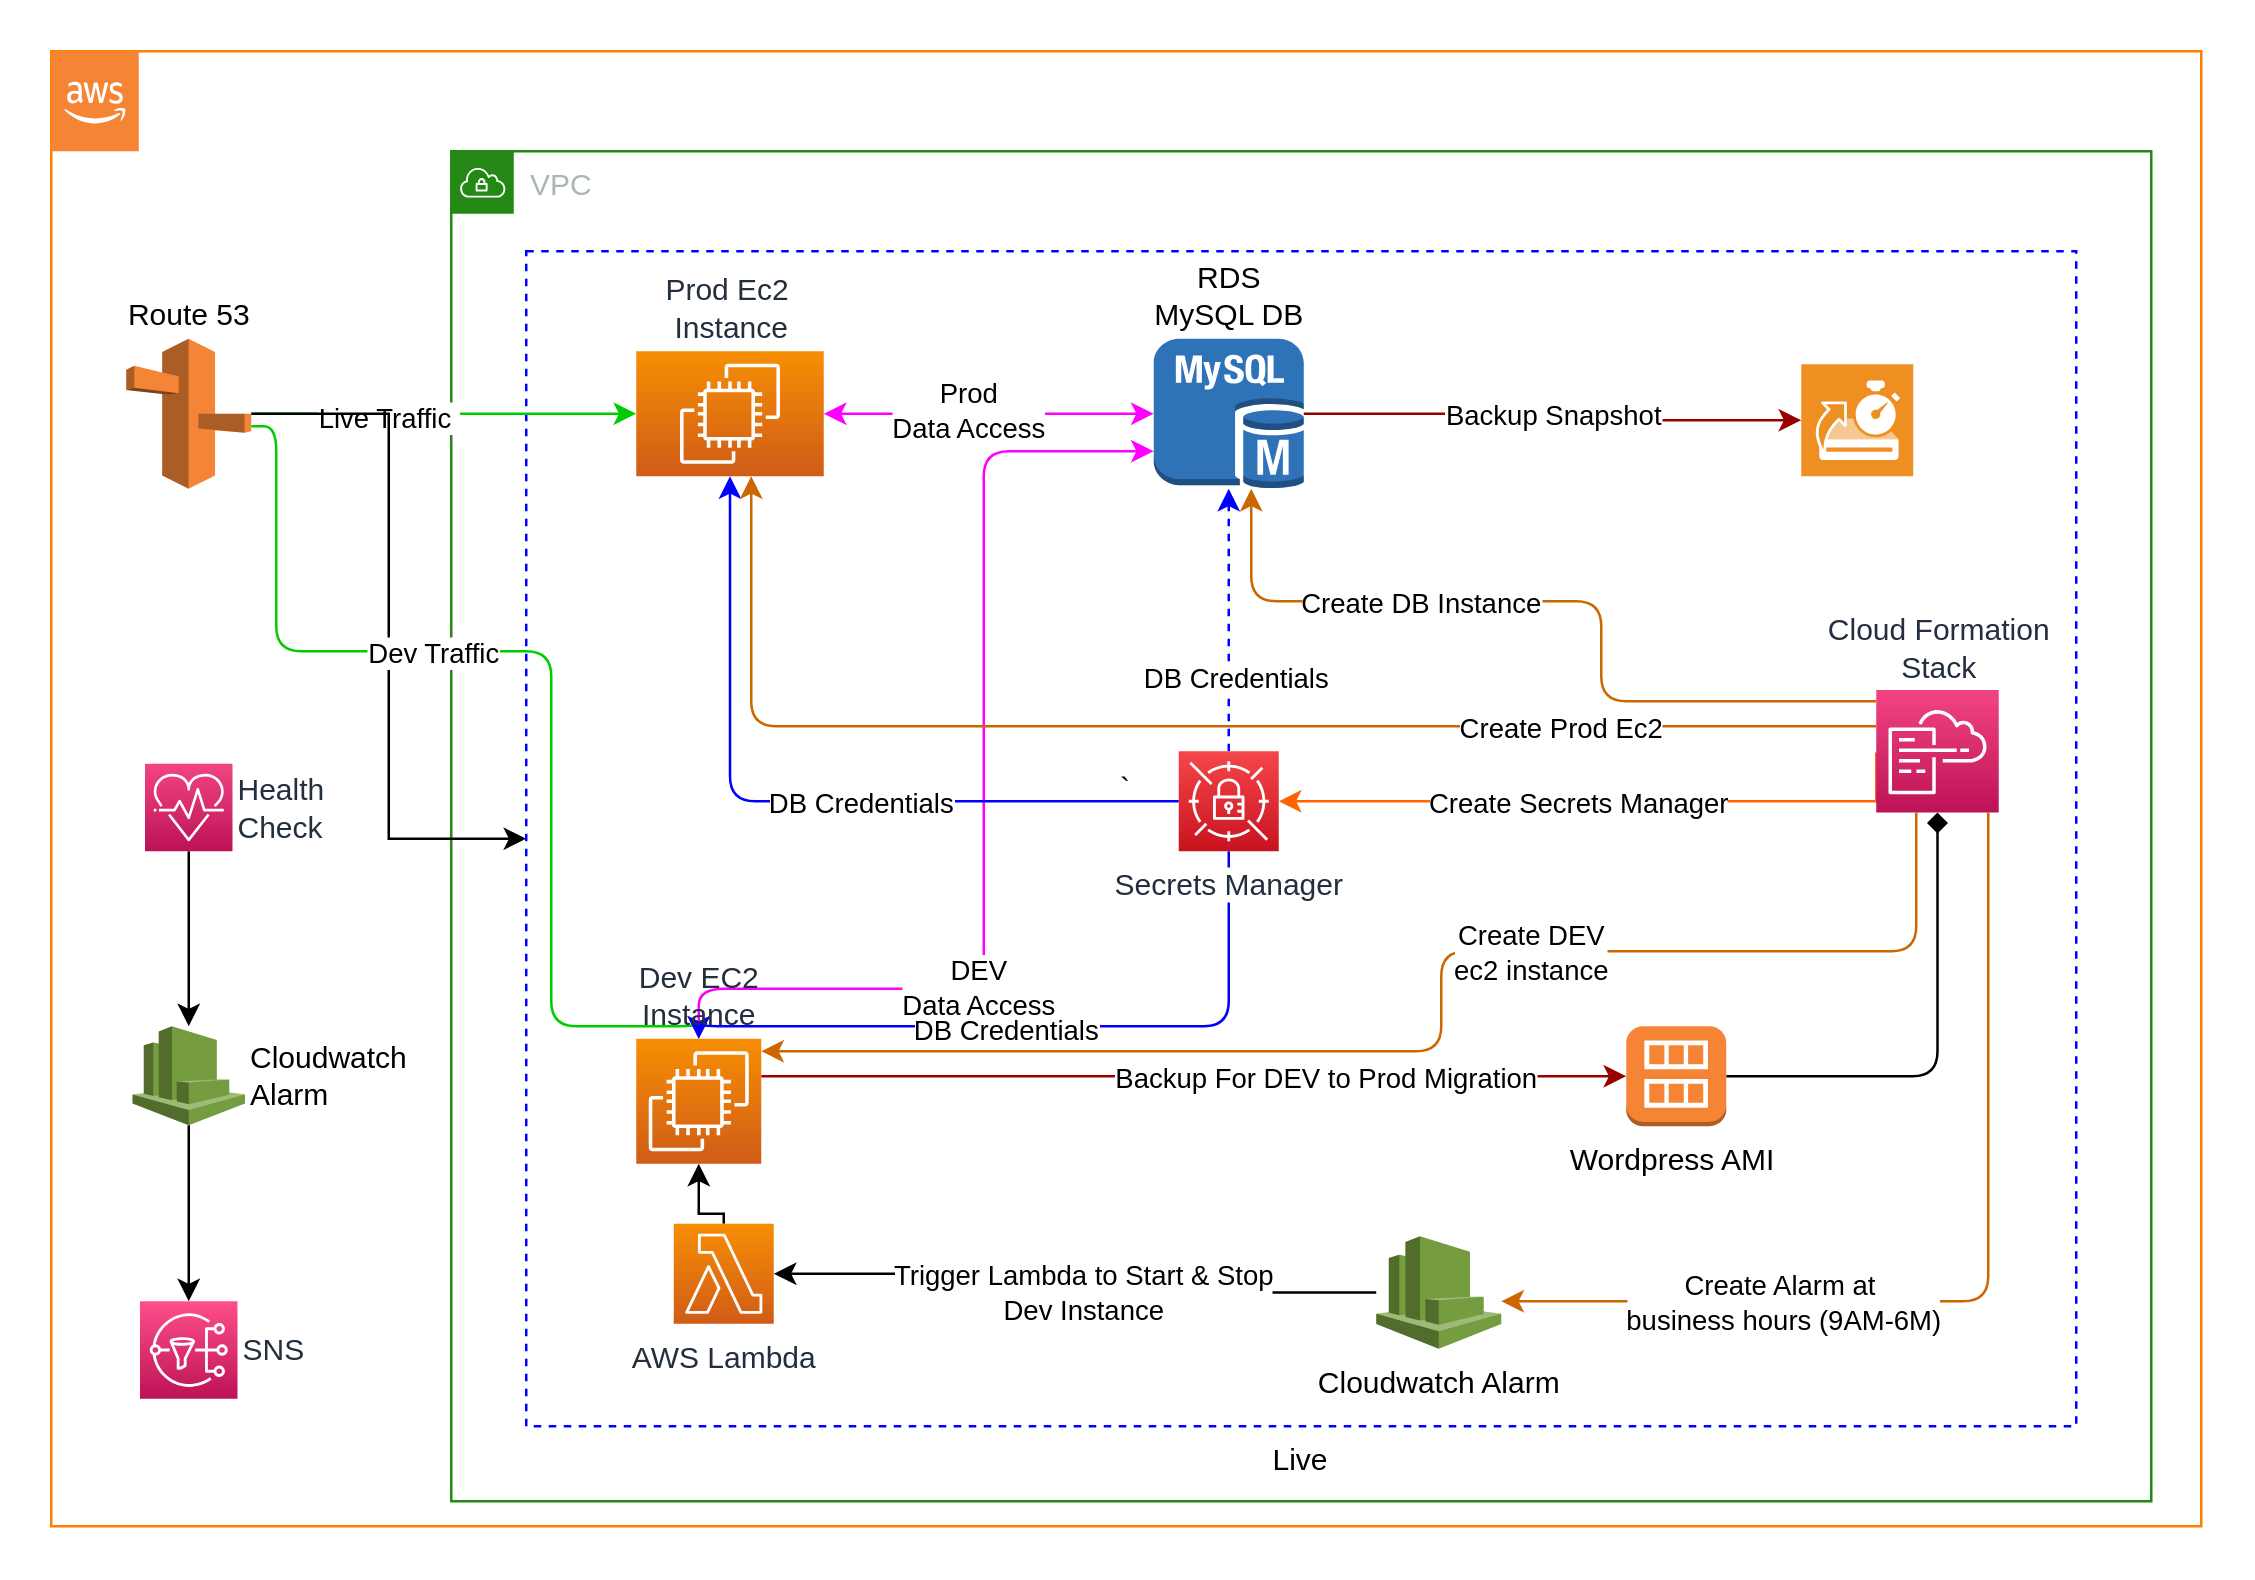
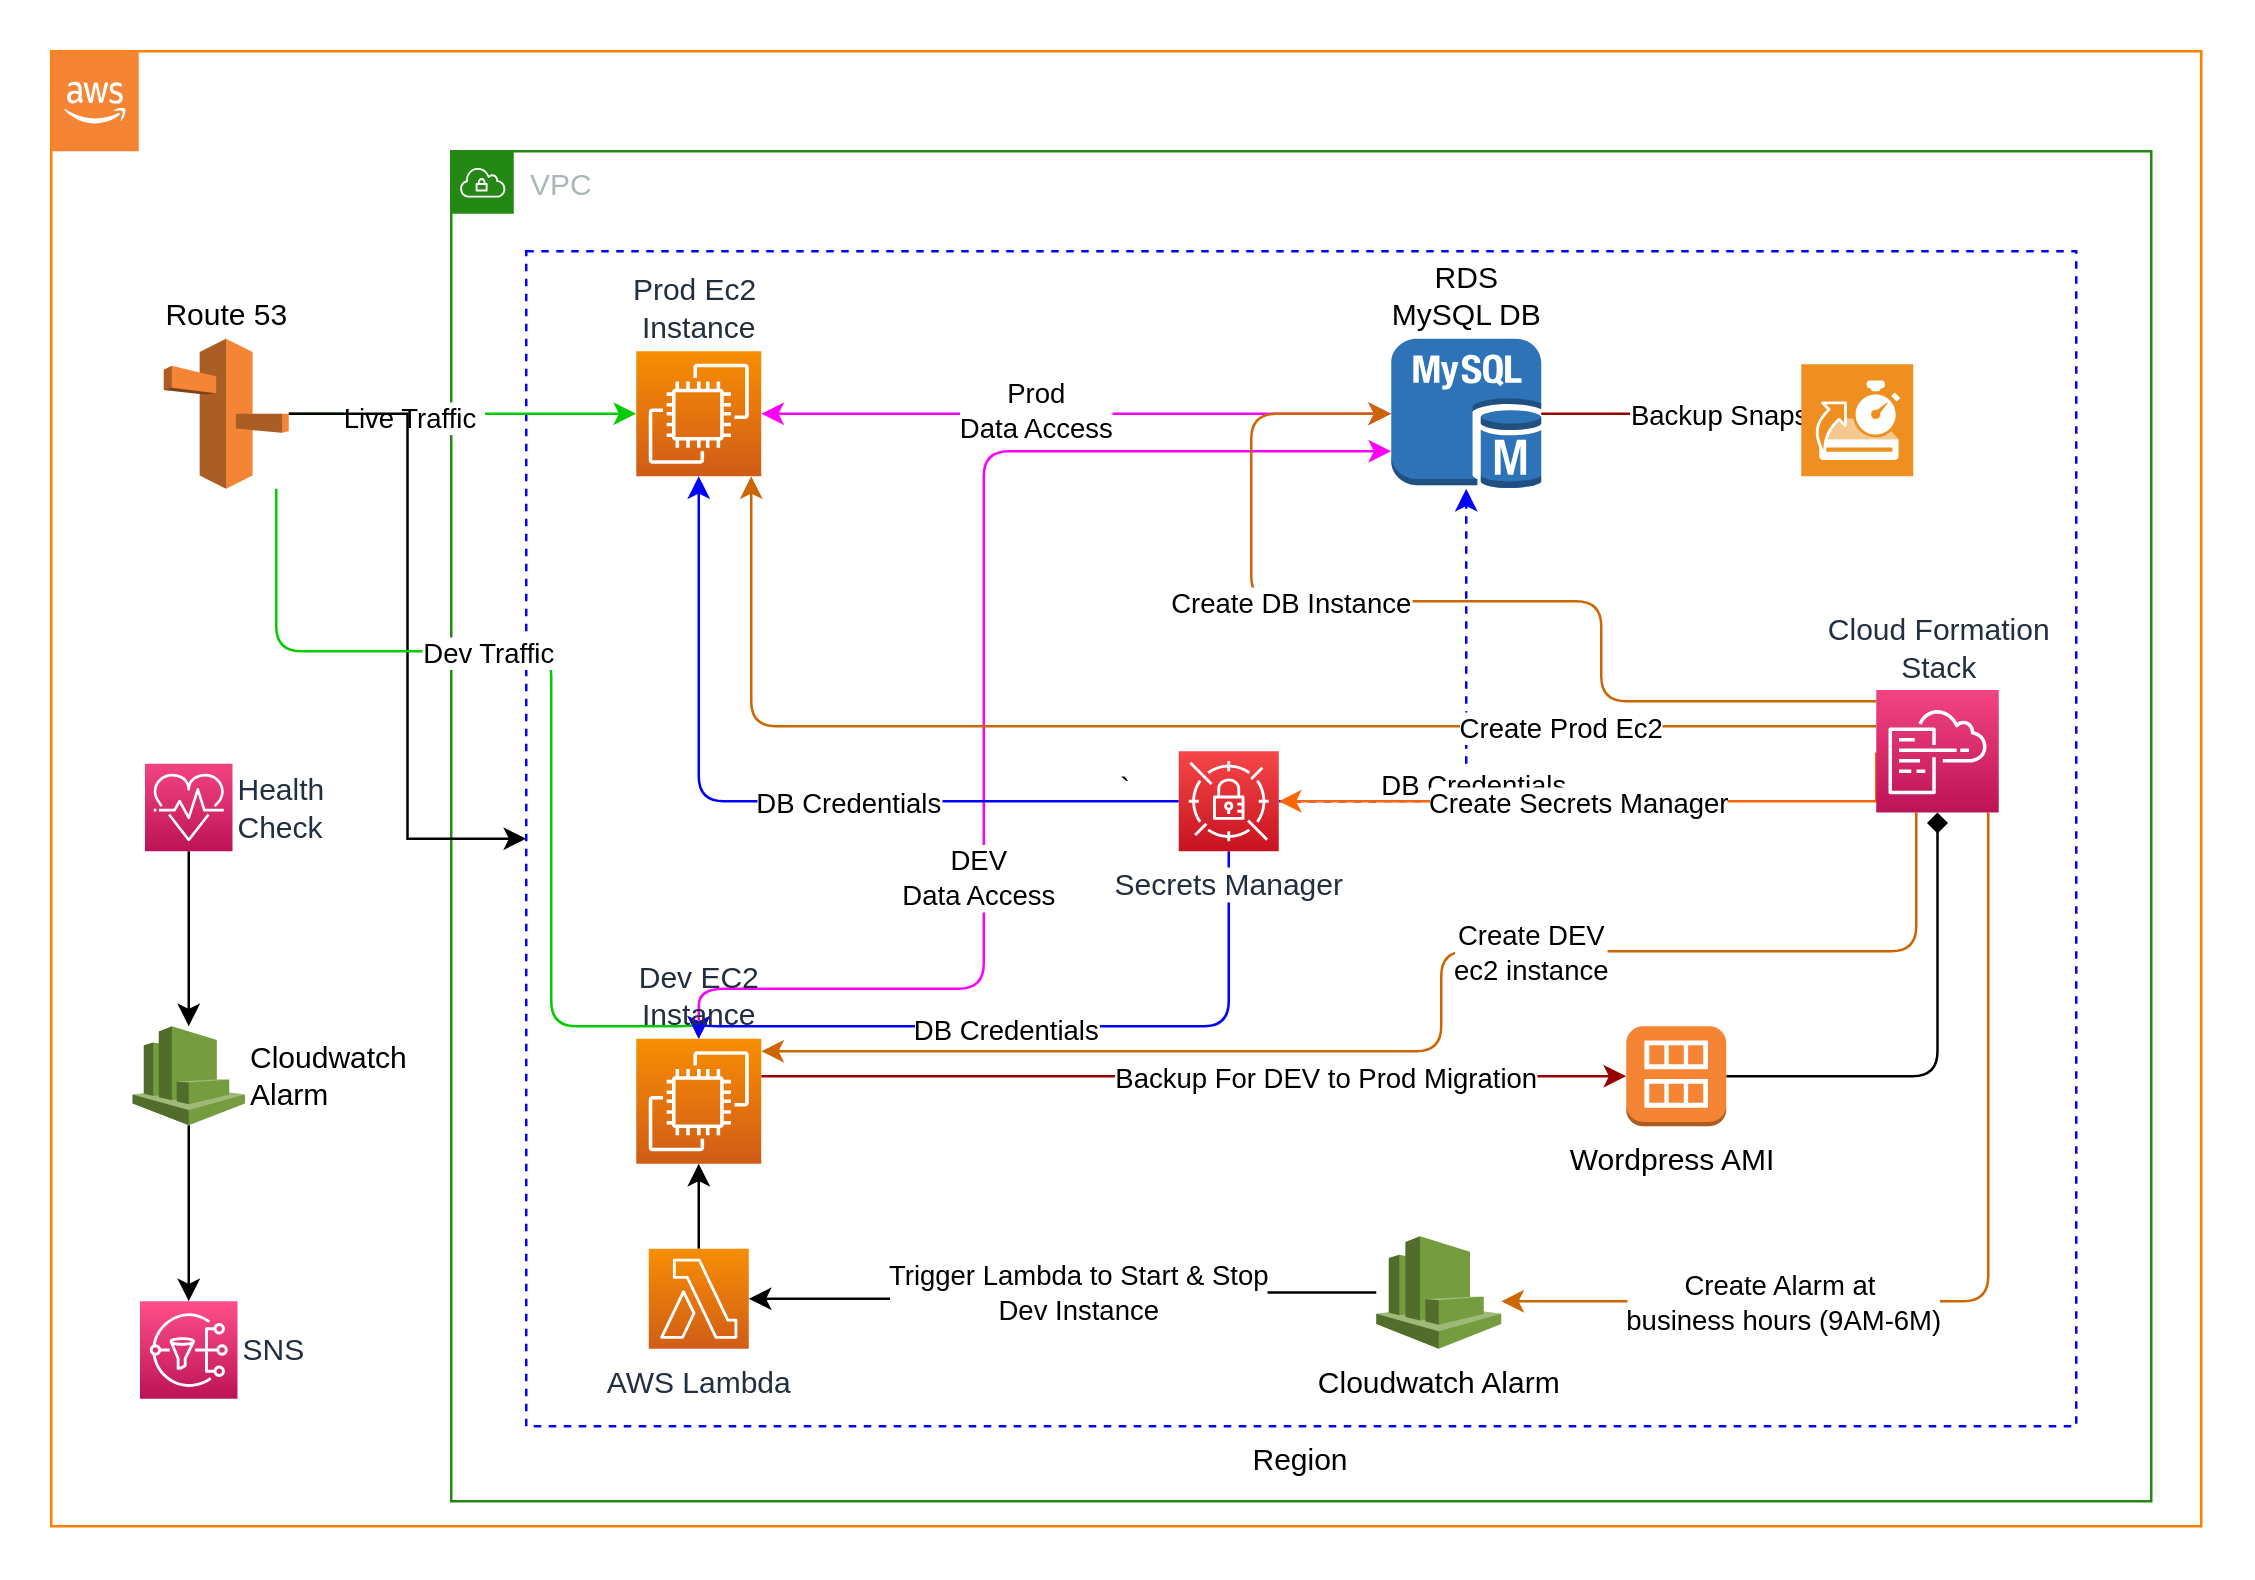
(189, 414) -> (226, 414)
(730, 414) -> (699, 414)
(1229, 414) -> (1466, 414)
(724, 1274) -> (699, 1299)
(1301, 1462) -> (1301, 1462)
